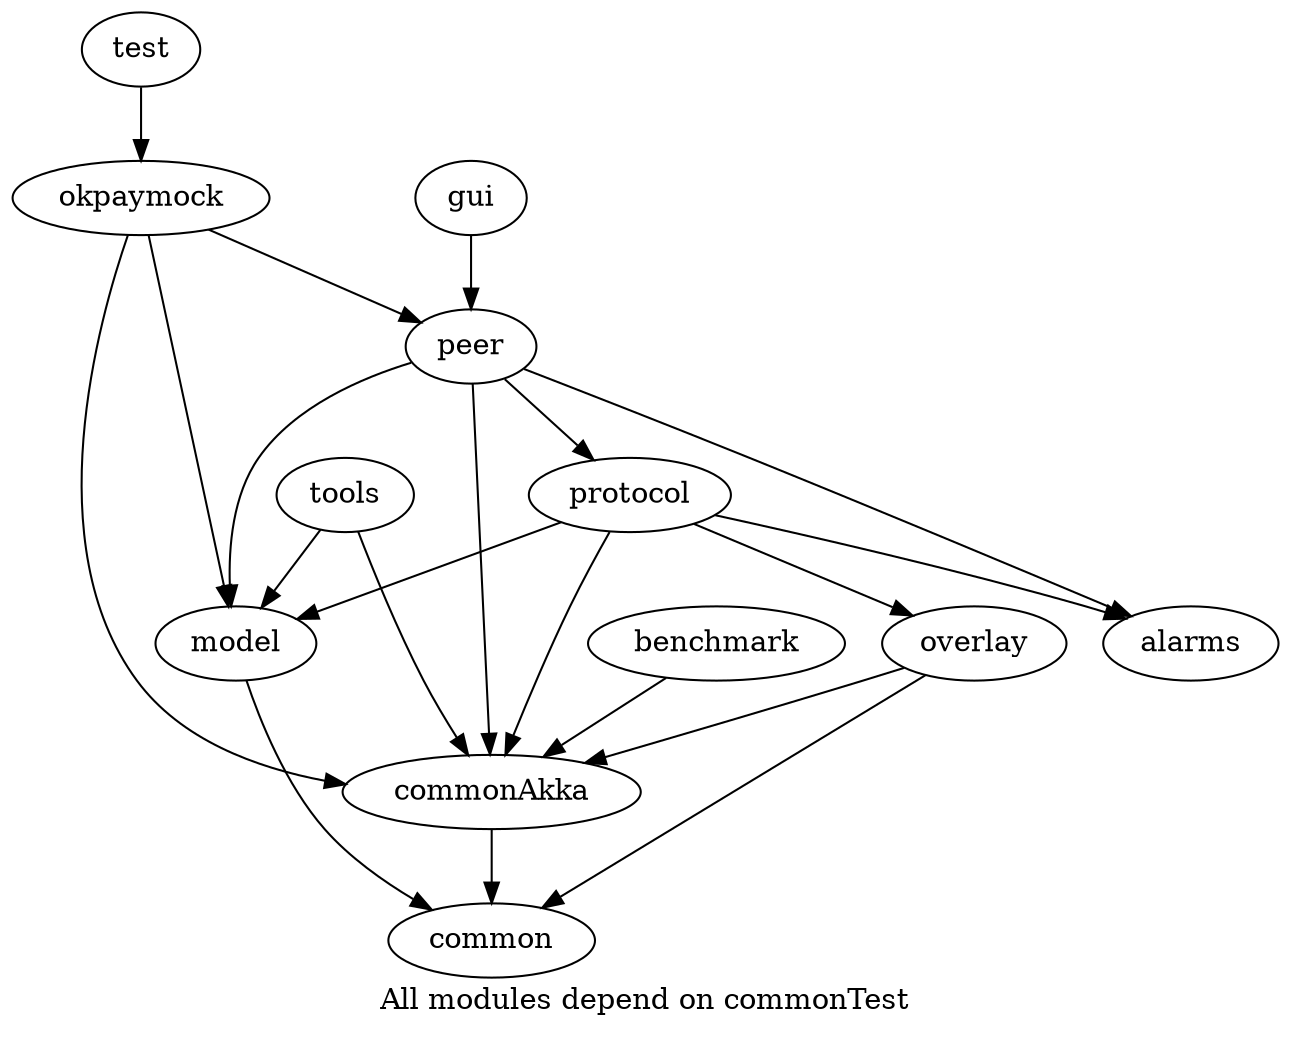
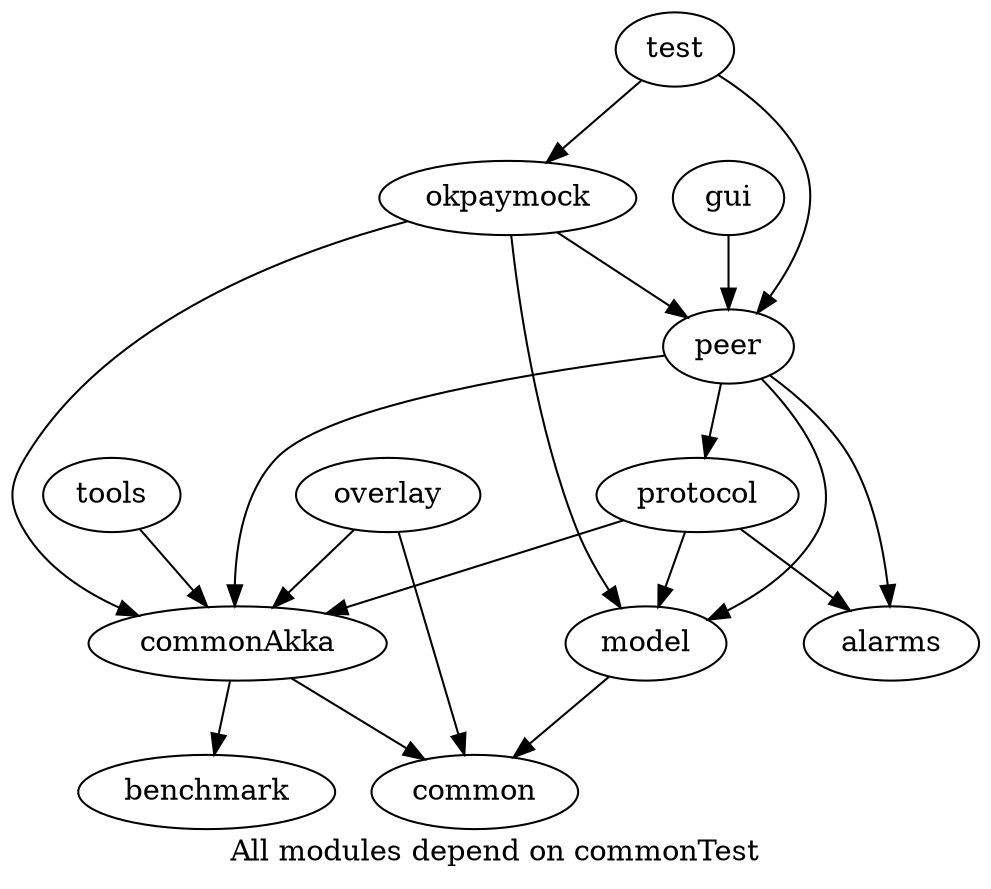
none -> (806, 172)
(297, 560) -> none
(793, 566) -> none
(614, 712) -> (224, 708)
